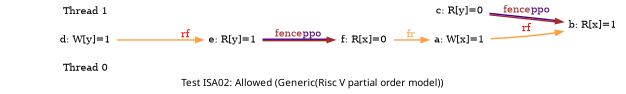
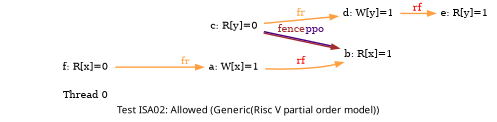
(86, 12) -> none
none -> (297, 20)
(295, 40) -> none
